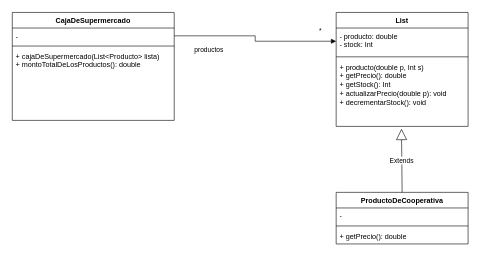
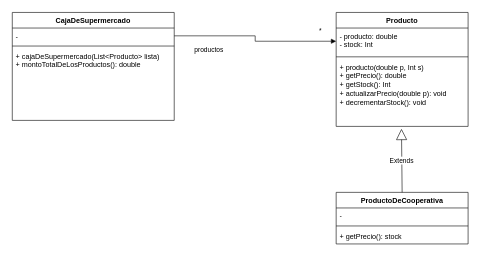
(402, 21) -> (402, 21)
(378, 237) -> (376, 237)
